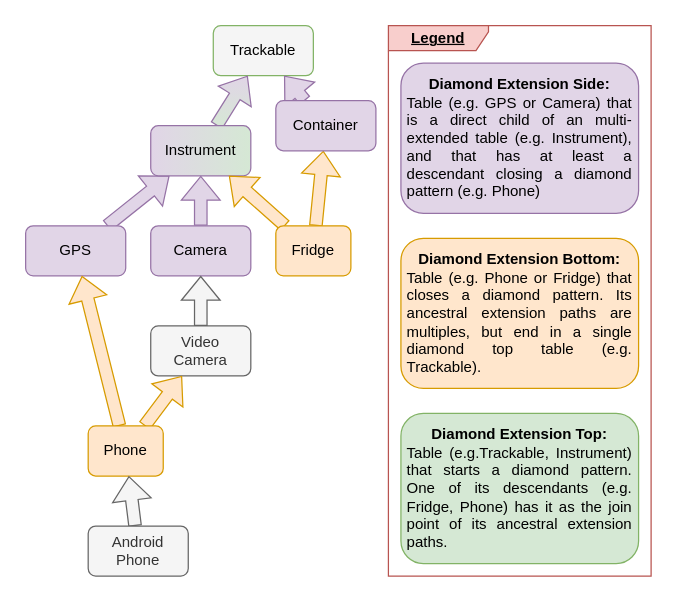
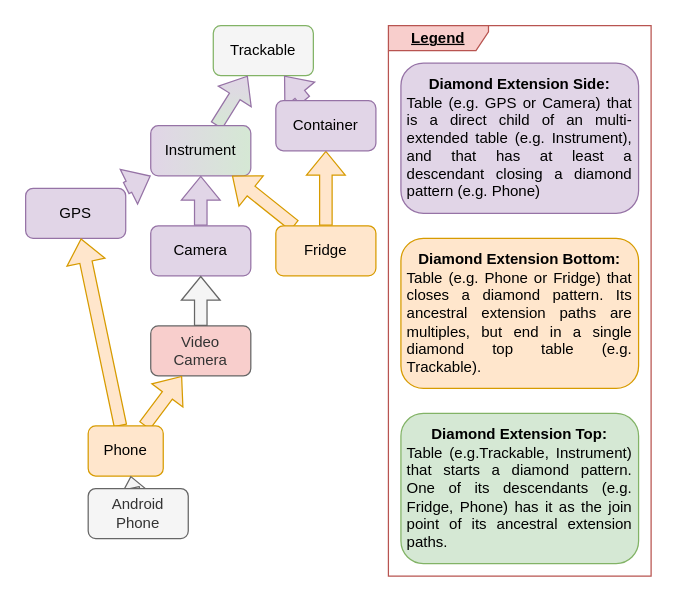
(76, 251) -> (76, 213)
(313, 251) -> (326, 251)
(201, 351) -> (201, 351)
(138, 551) -> (138, 513)
